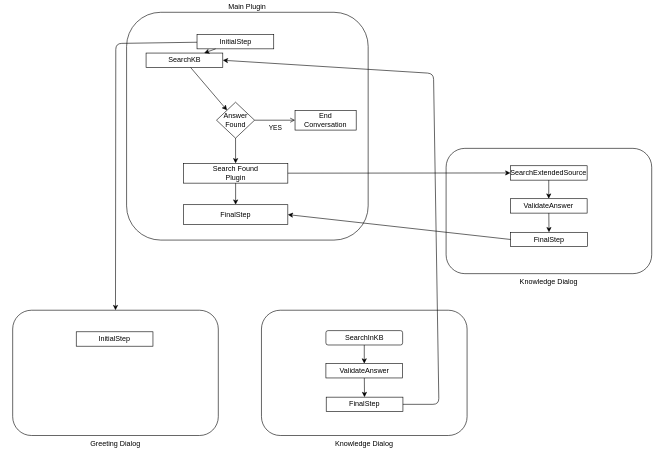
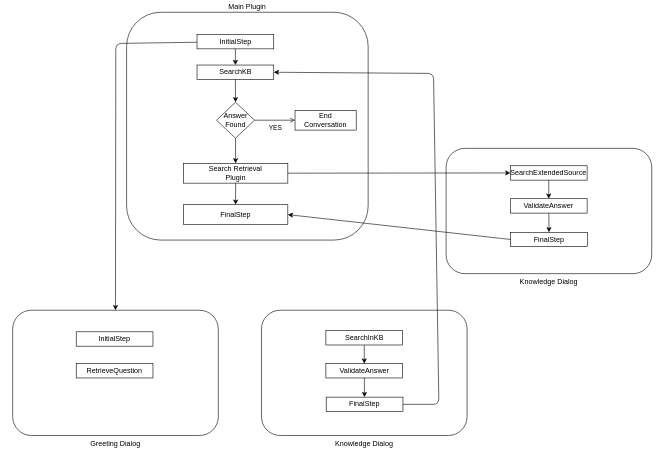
(184, 60) -> (235, 72)
(236, 174) -> (236, 174)
(364, 338) -> (364, 338)
none -> (114, 371)
